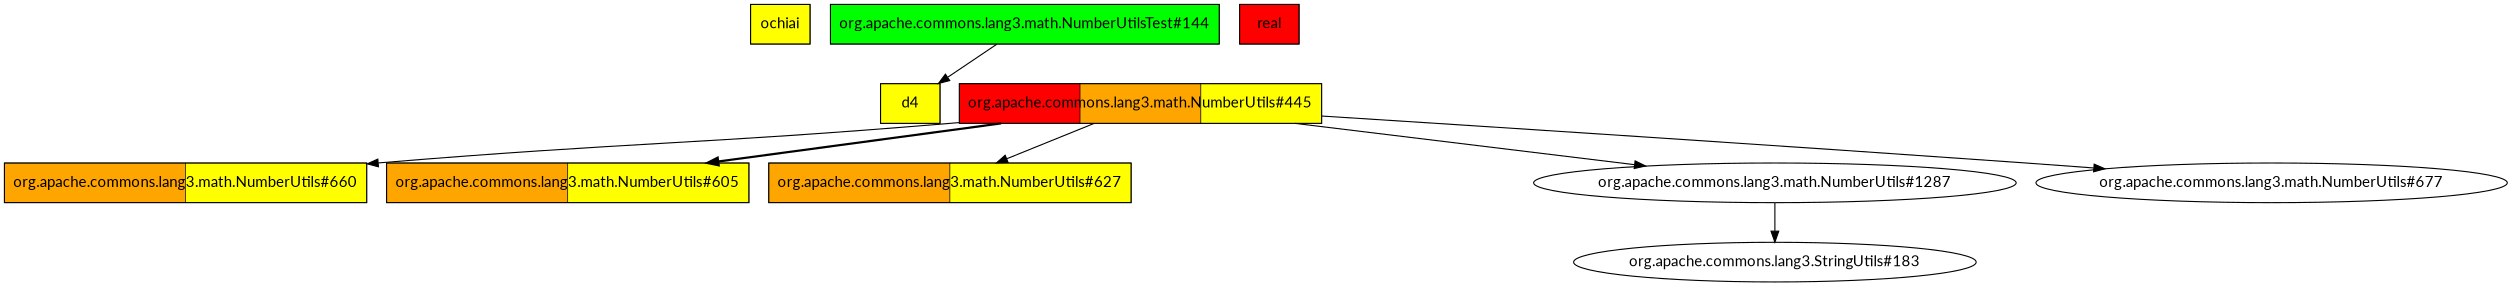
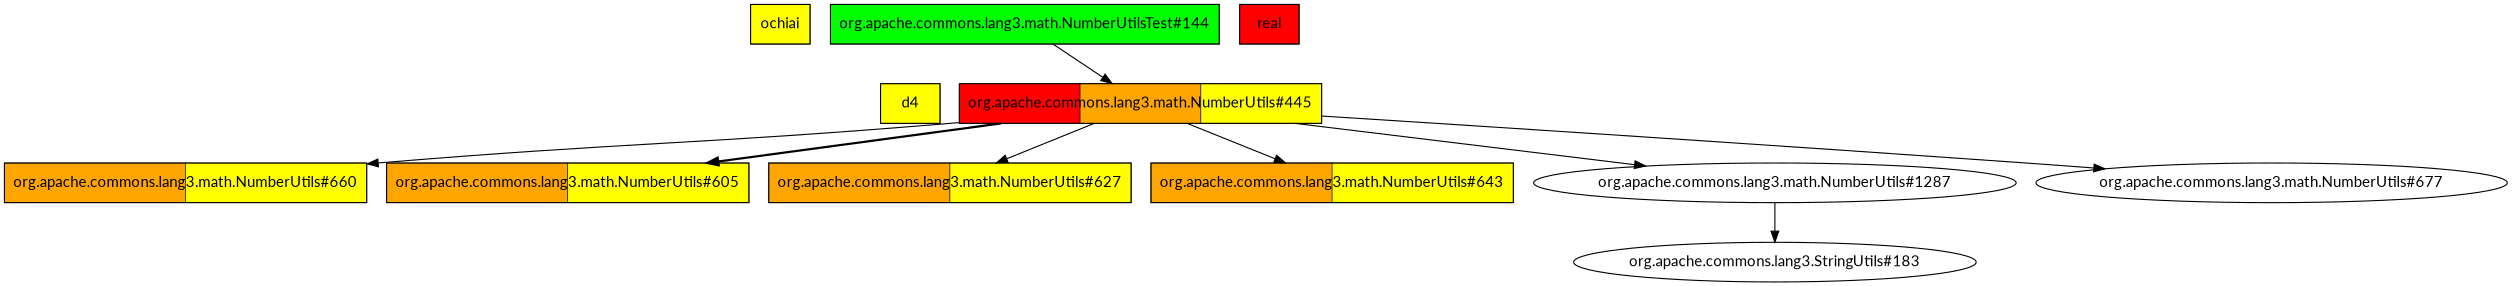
(972, 61) -> (1078, 61)
none -> (1332, 183)
